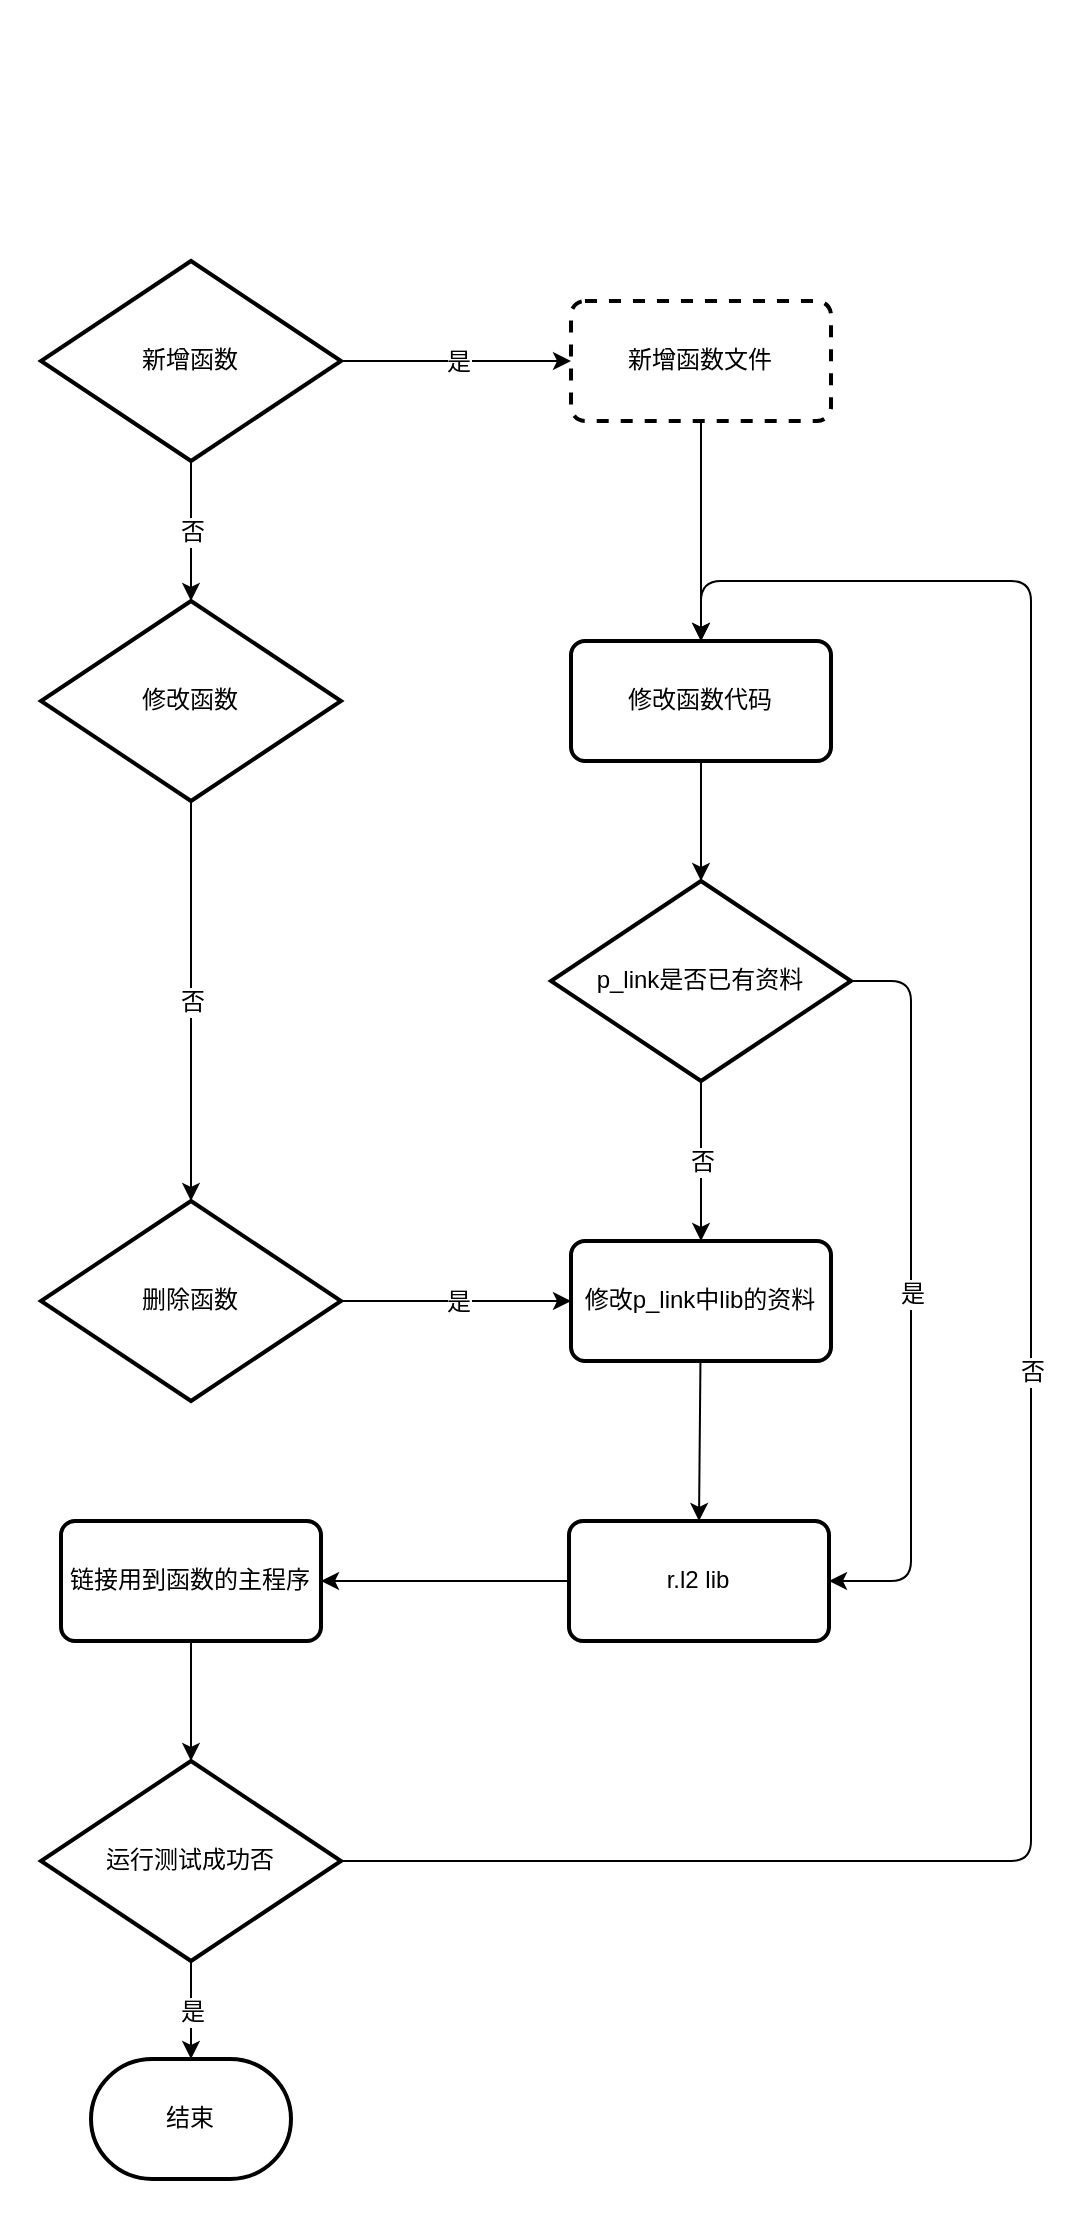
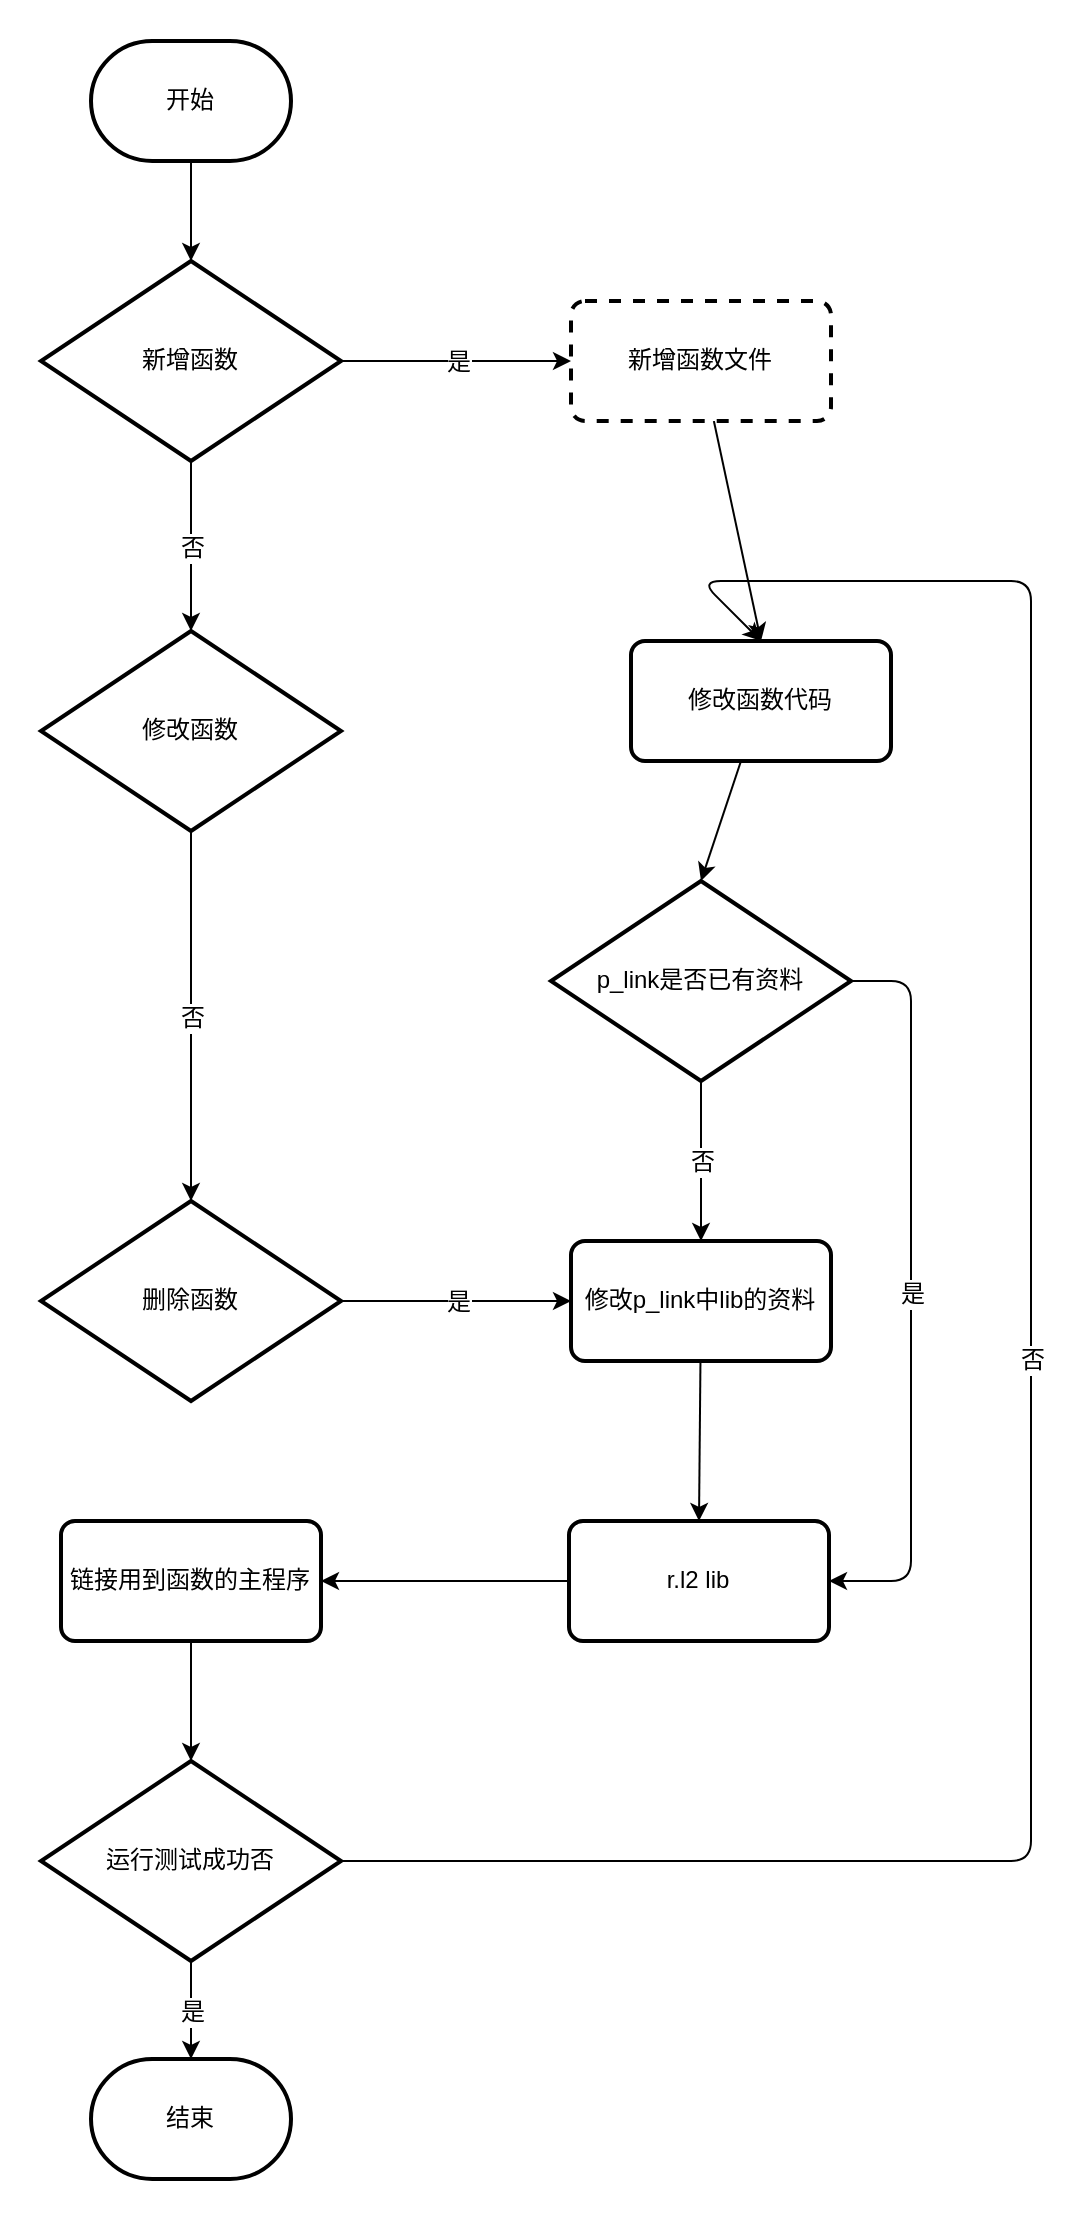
none -> (191, 101)
none -> (191, 204)
(191, 701) -> (191, 731)
(701, 701) -> (761, 701)
